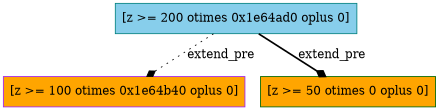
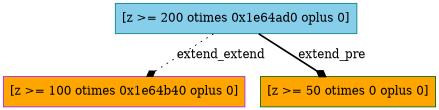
(221, 55) -> (221, 55)
